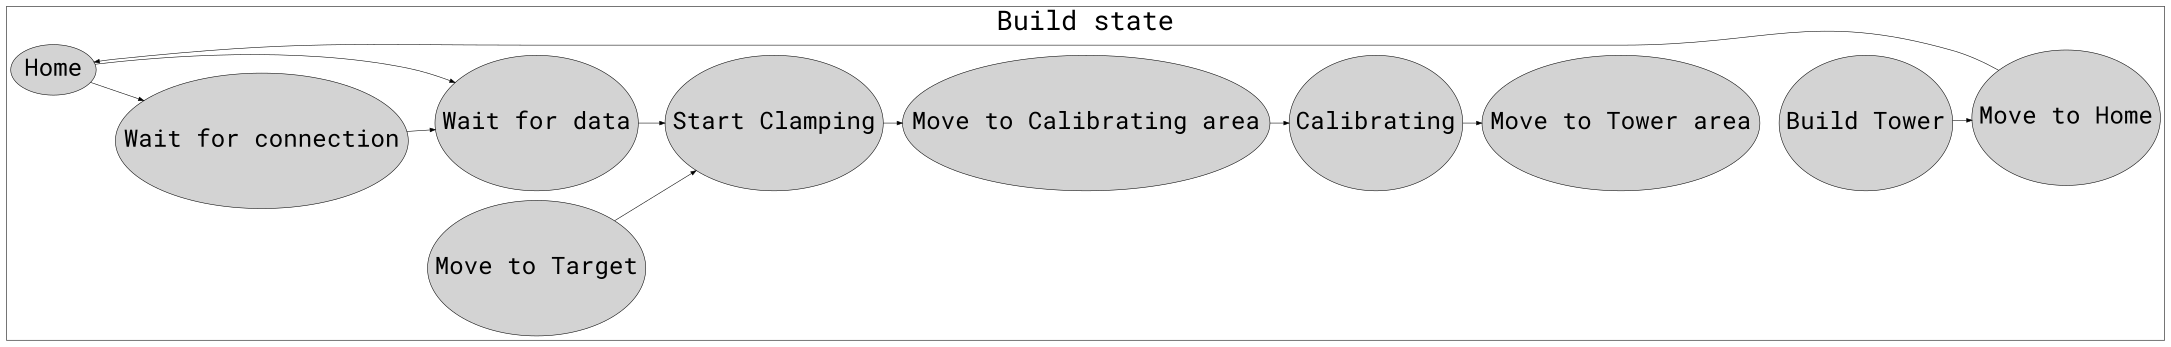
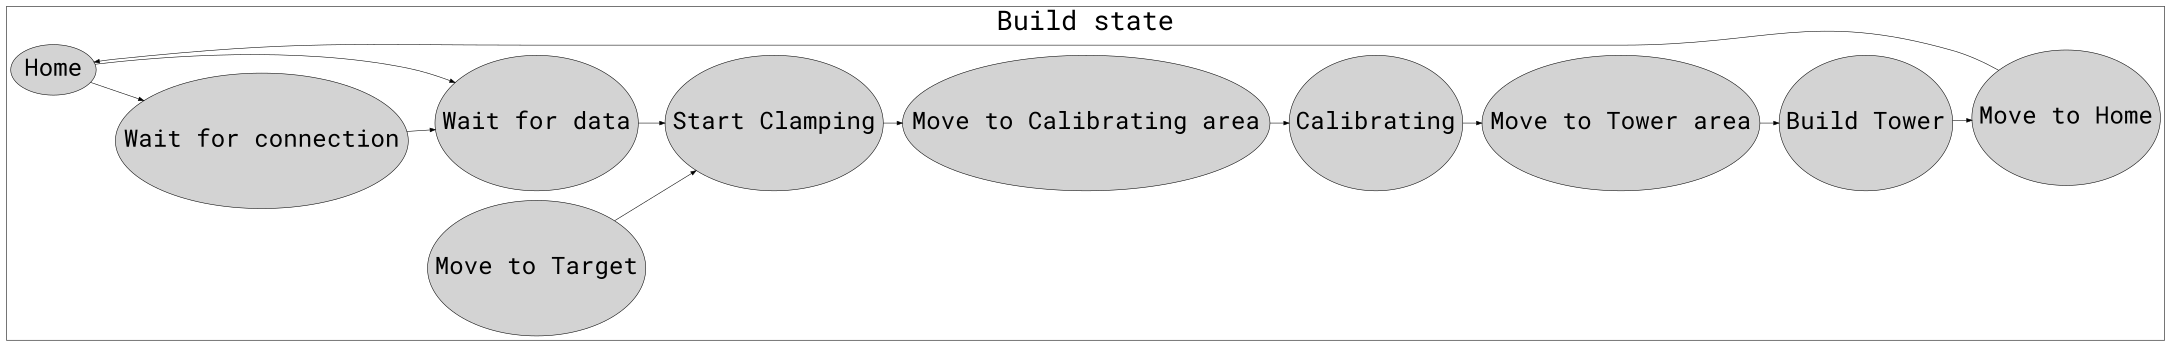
none -> (1767, 123)
